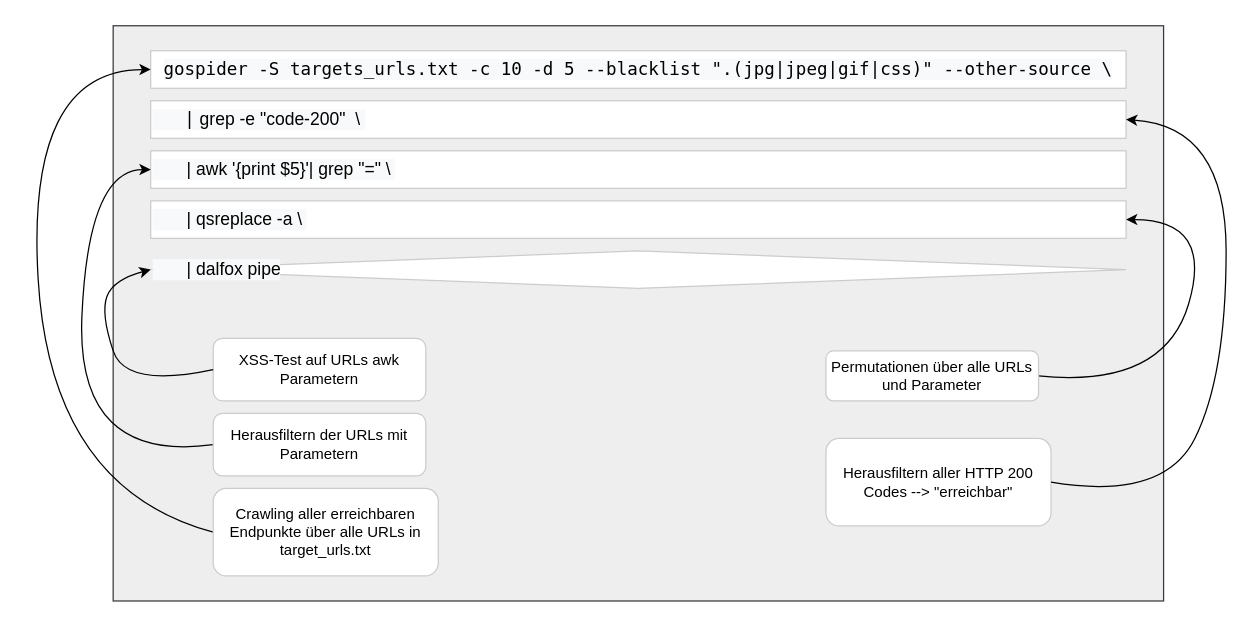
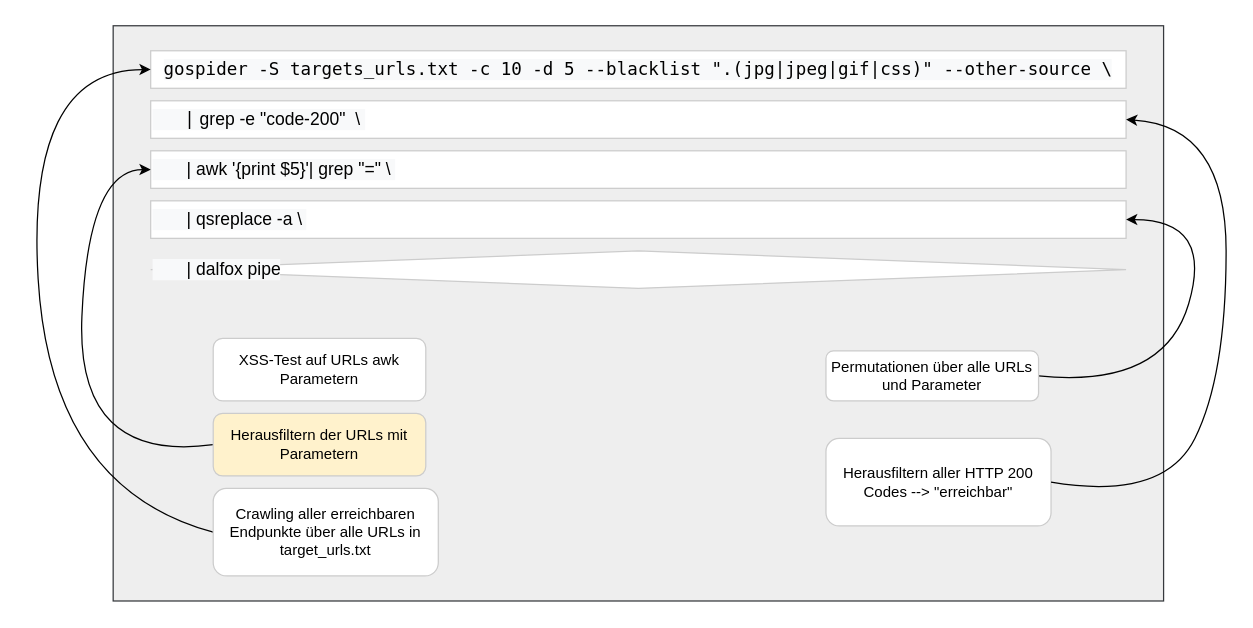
(117, 358) -> none
(319, 444) -> (319, 444)
